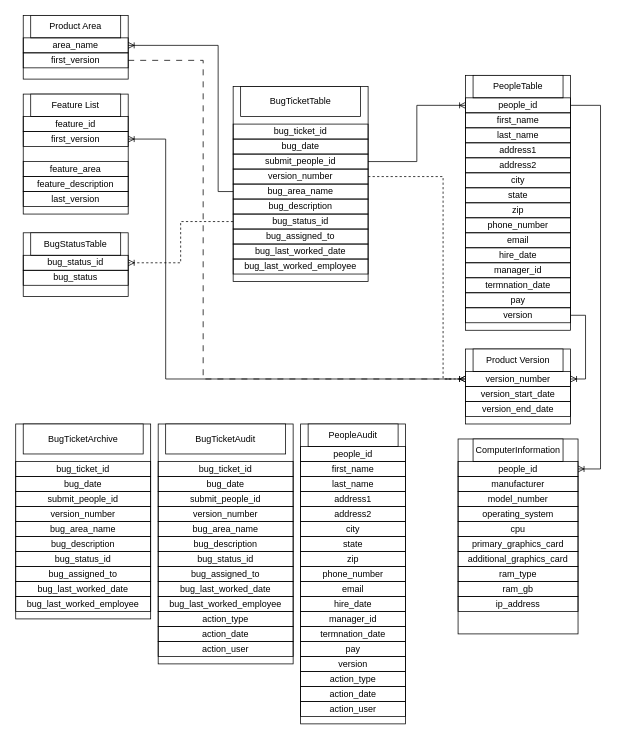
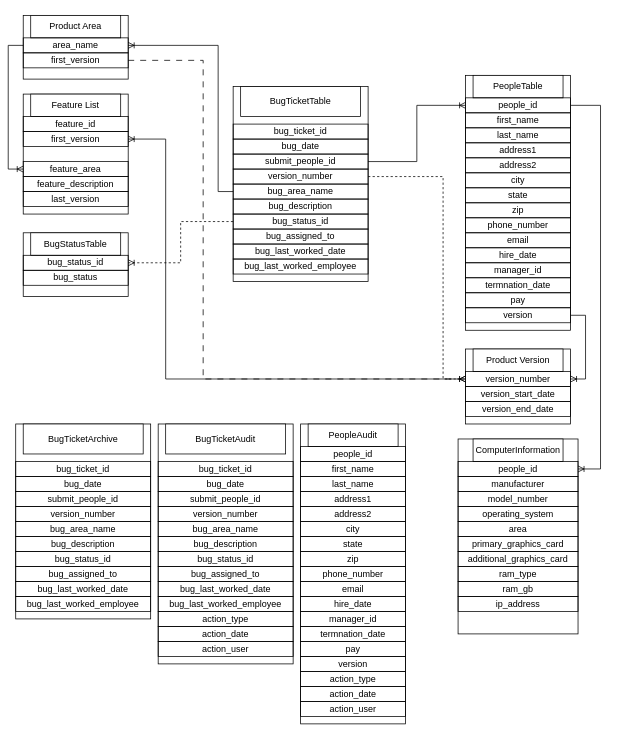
none -> (8, 107)
(518, 529) -> (518, 529)
